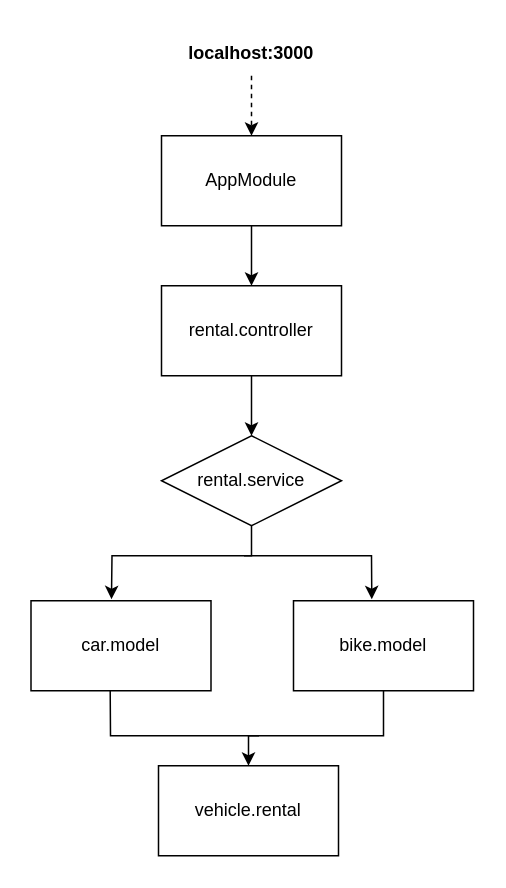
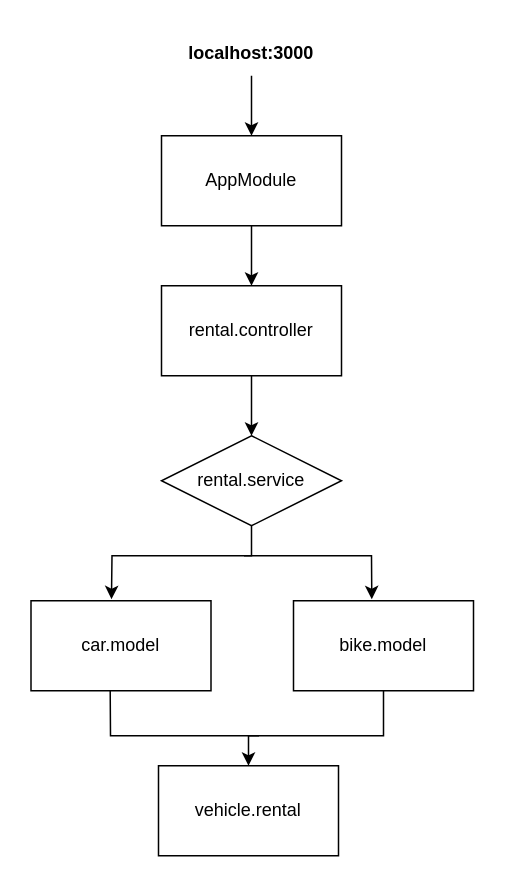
(251, 100) -> (251, 100)
